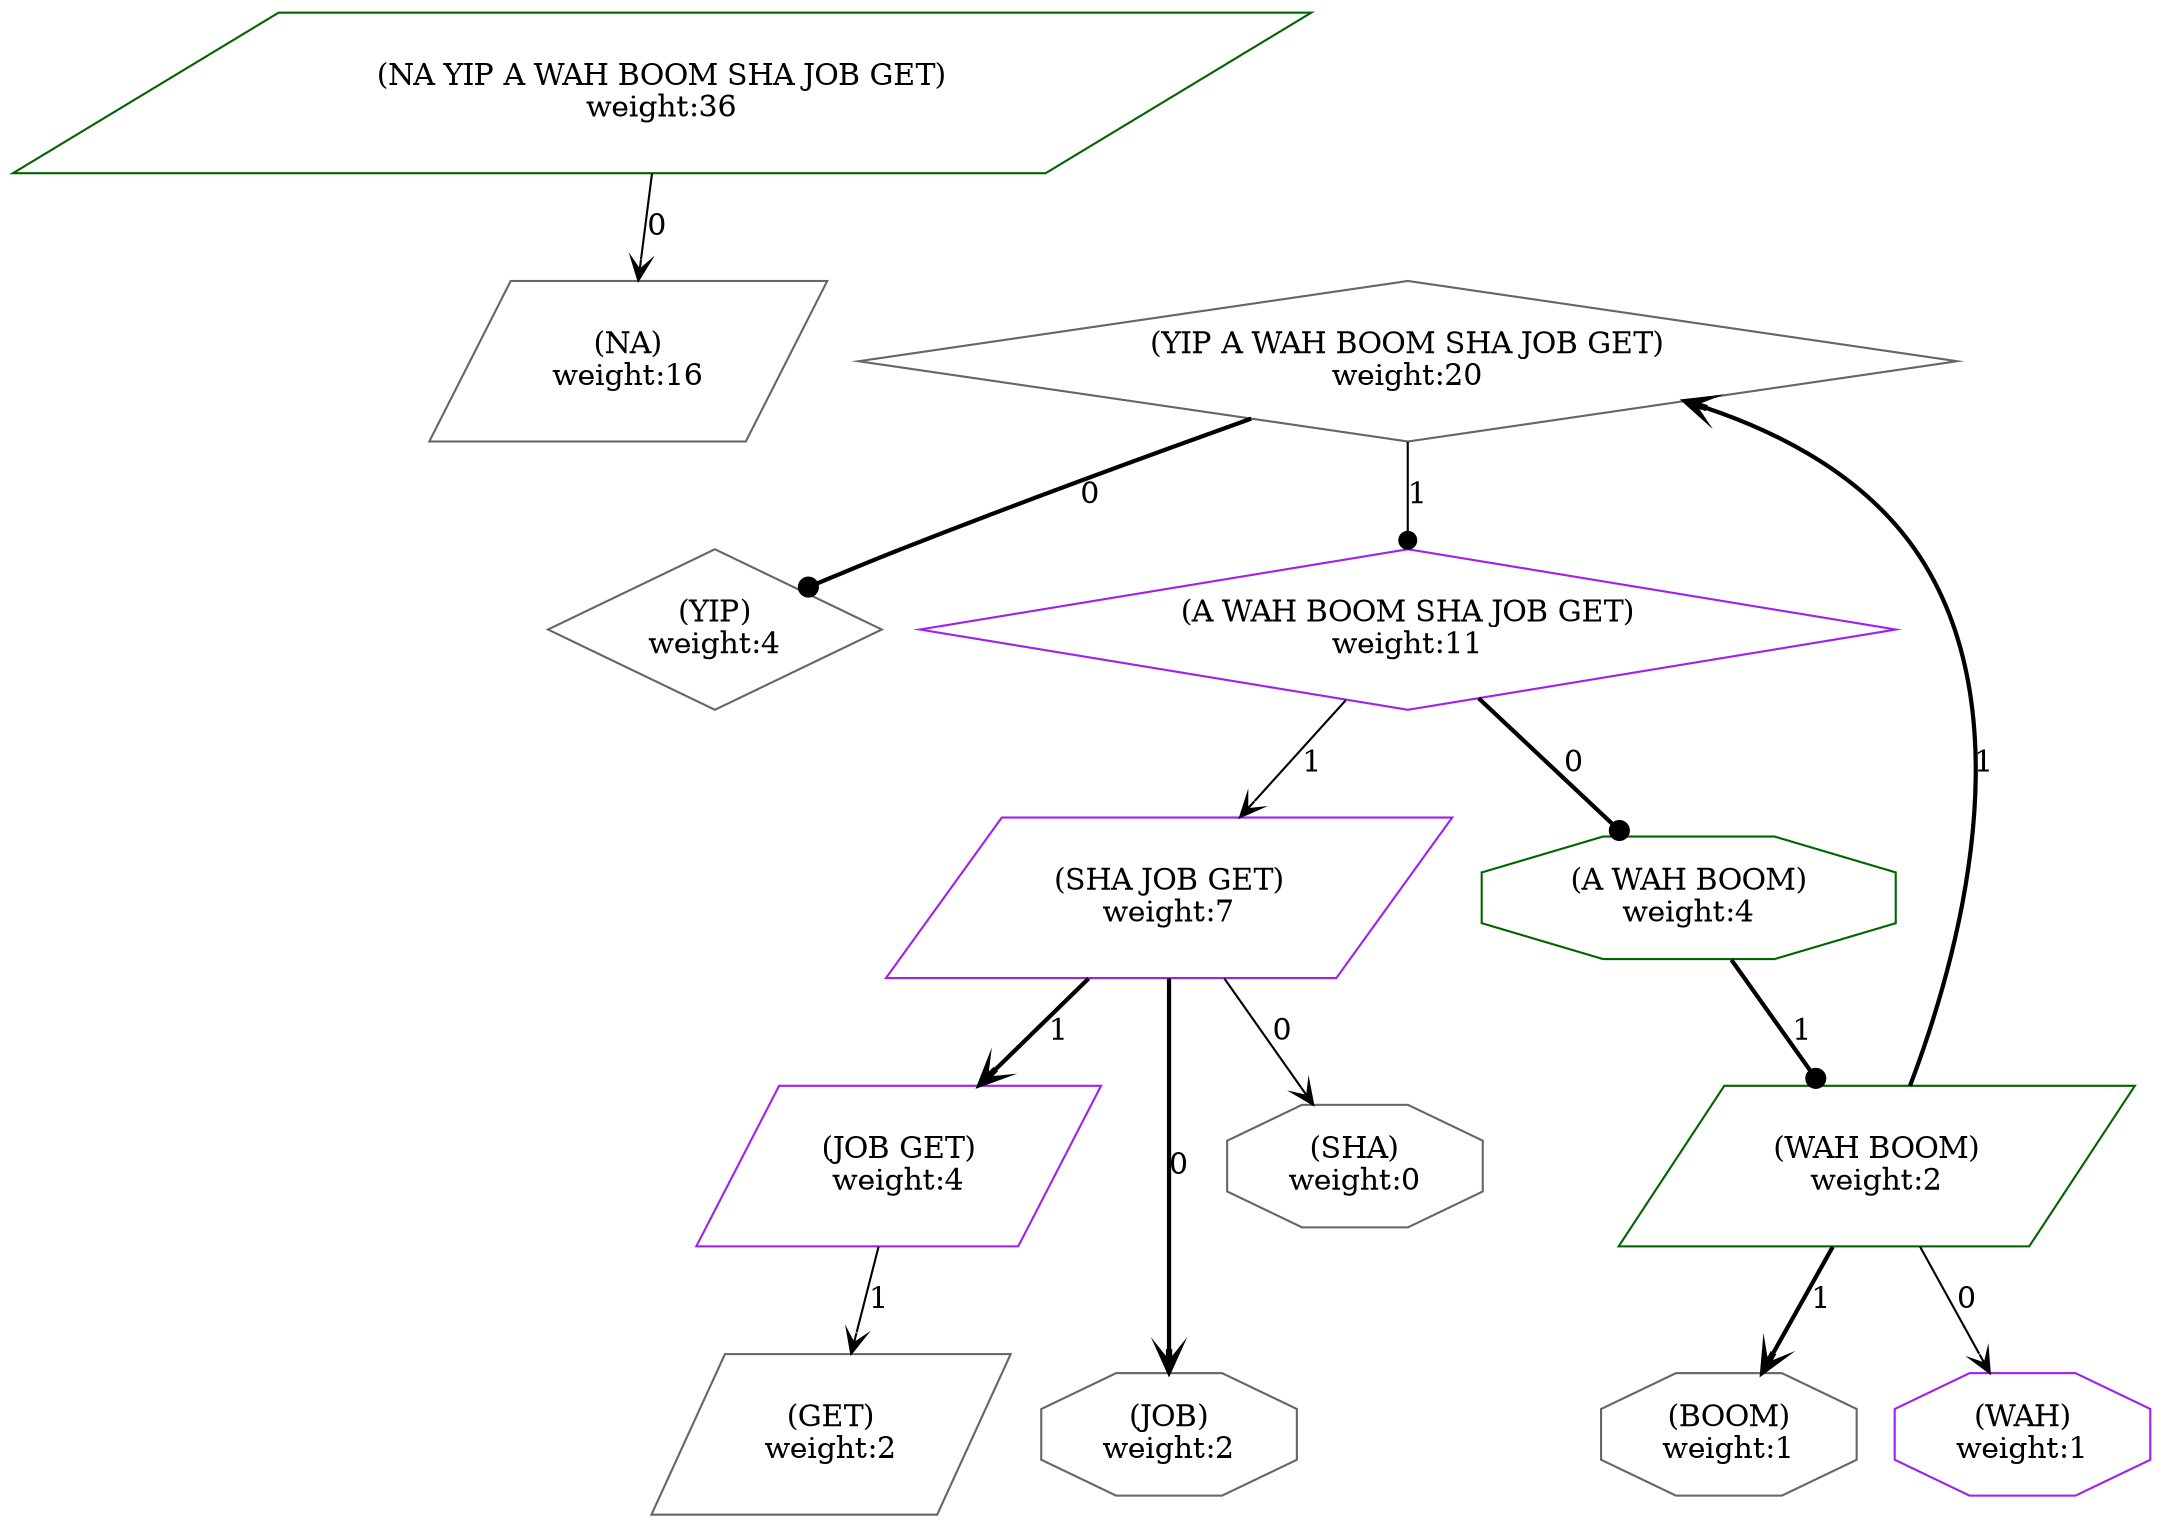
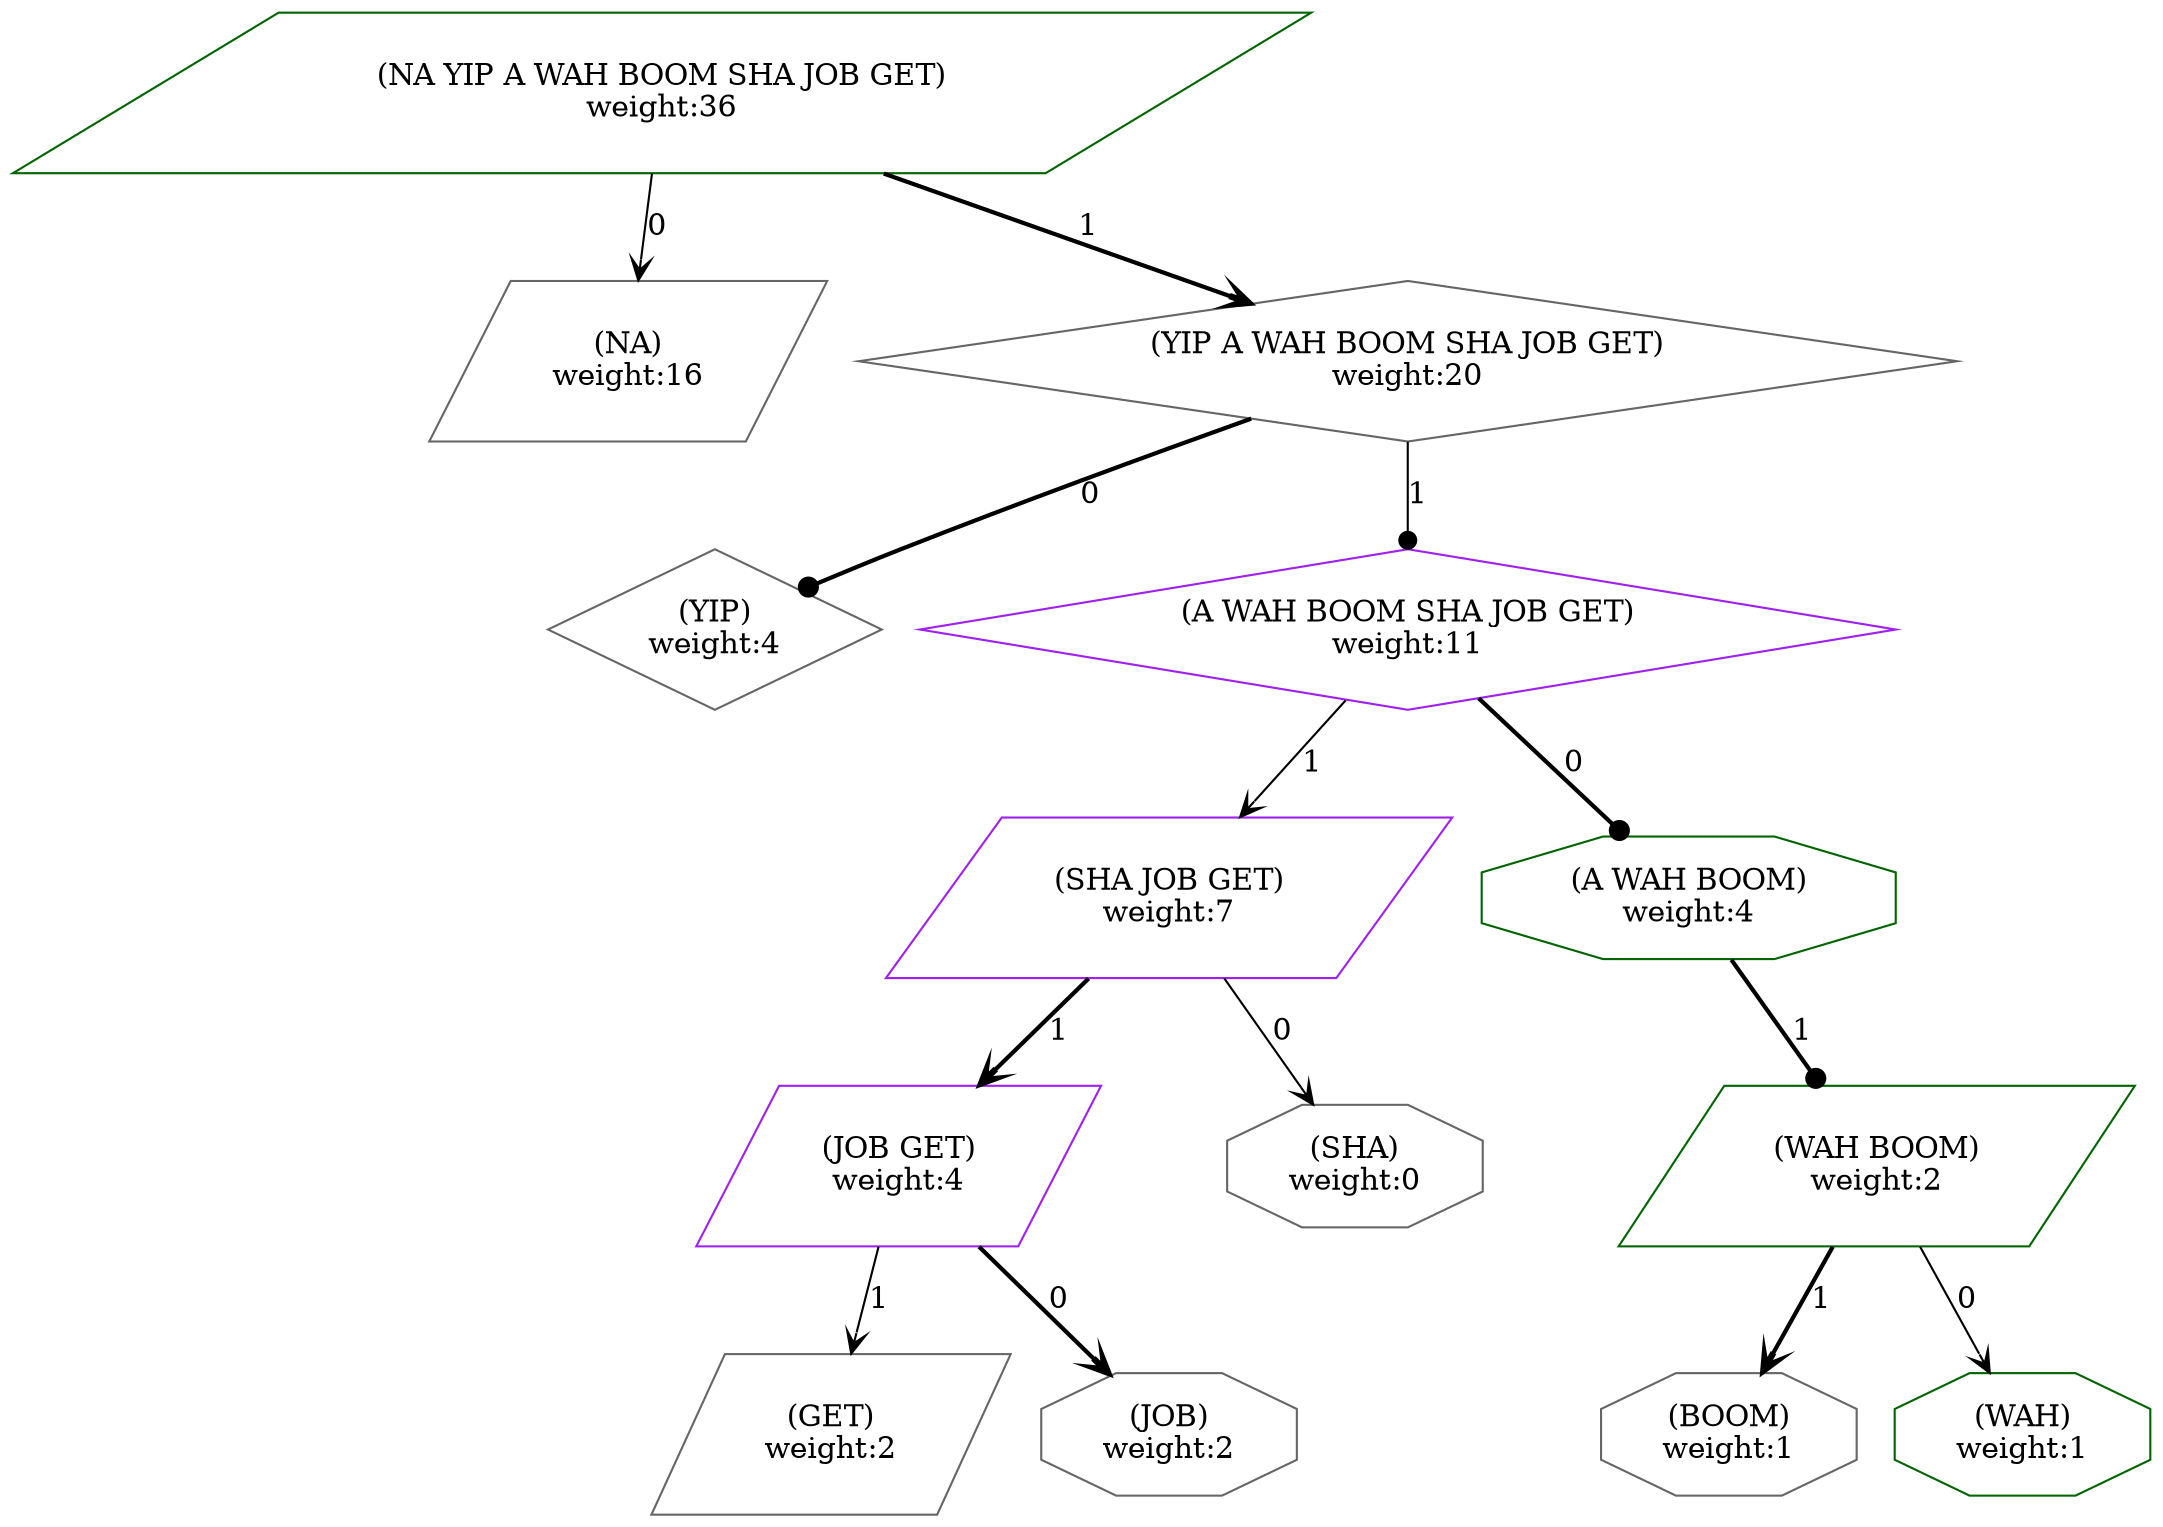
(1969, 688) -> (1057, 235)
(1169, 1165) -> (1037, 1303)
(2023, 1434) -> (2023, 1434)
